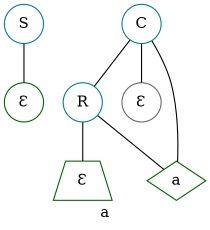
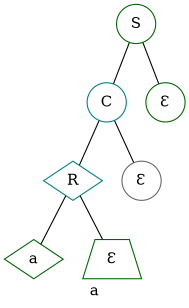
(24, 24) -> (136, 24)
(174, 99) -> (121, 63)
(83, 102) -> (73, 181)
